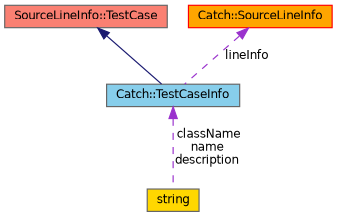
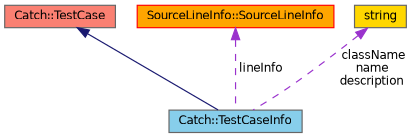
(86, 16) -> (60, 16)
(260, 16) -> (236, 16)
(173, 154) -> (307, 75)
